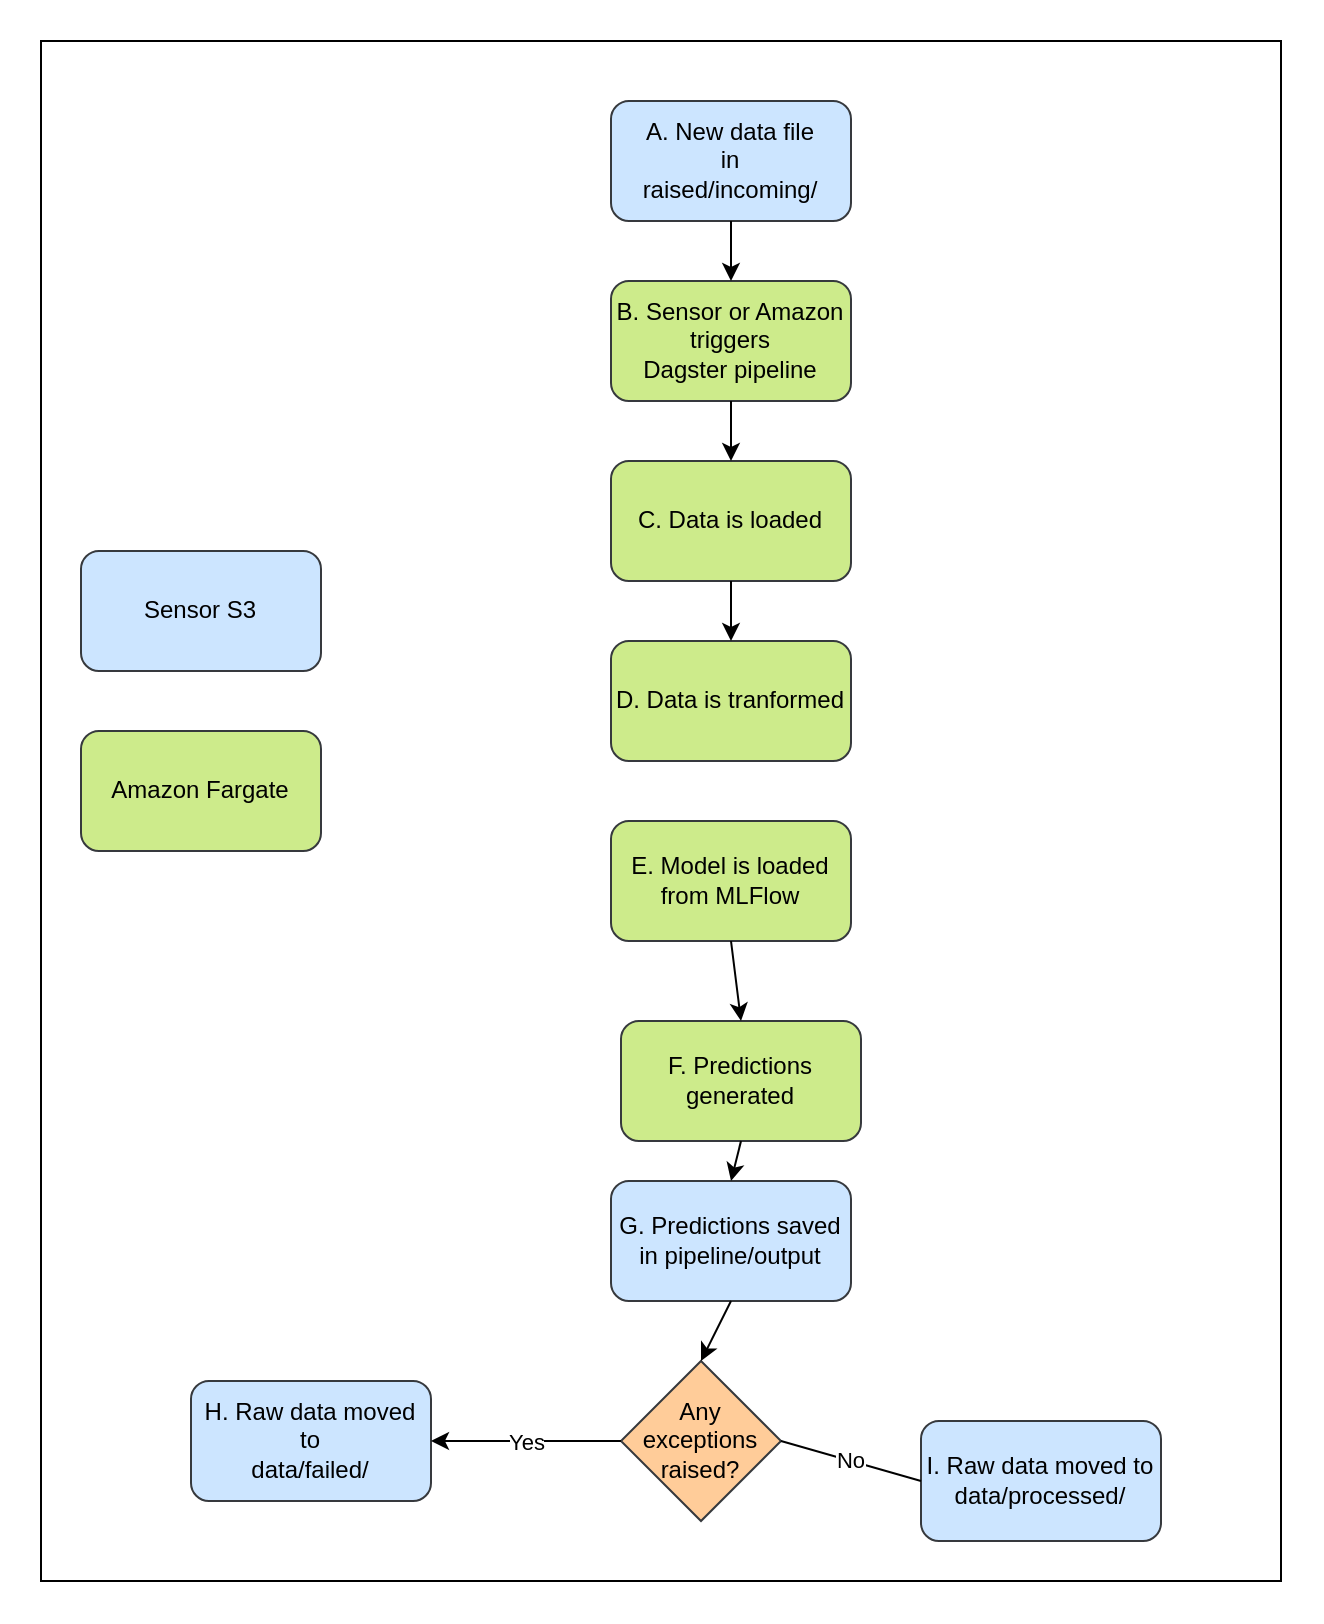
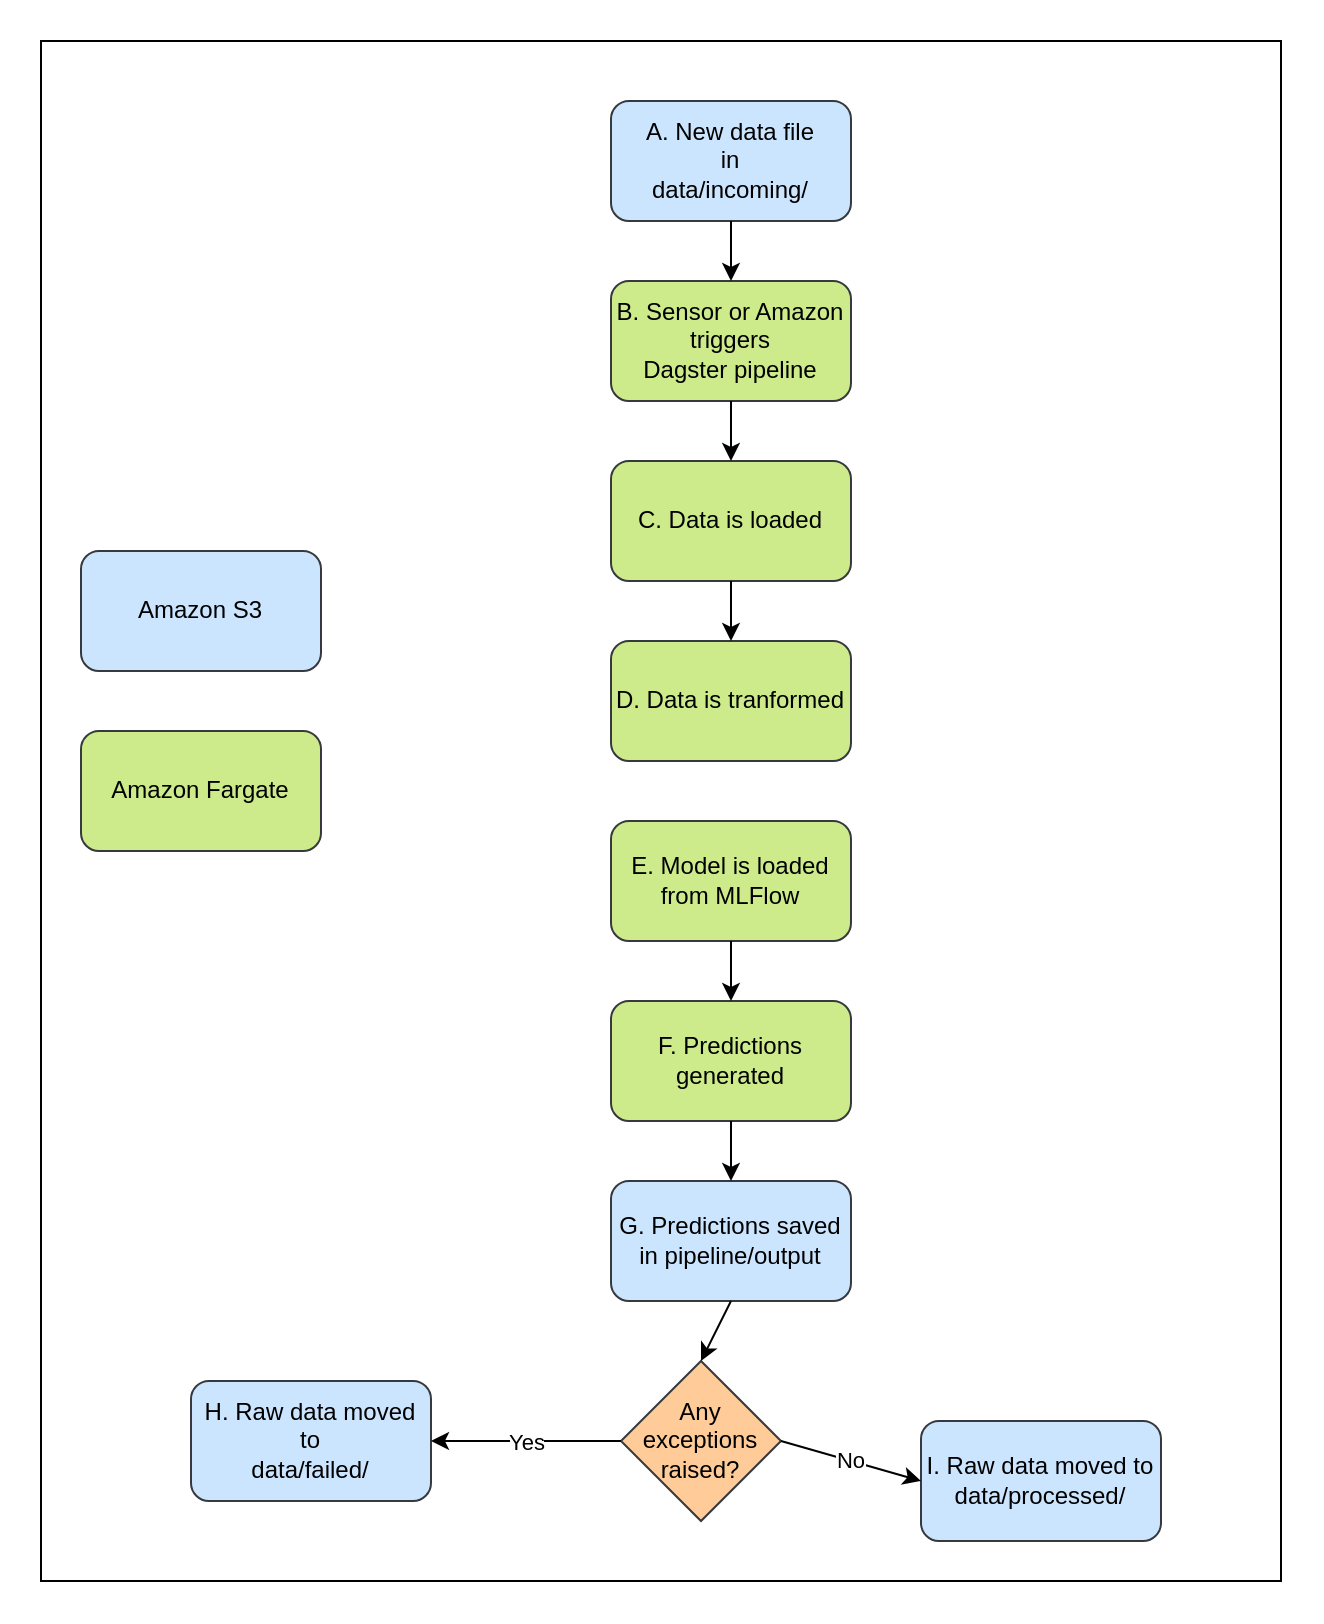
(731, 161) -> (731, 161)
(201, 611) -> (201, 611)
(741, 1081) -> (731, 1061)
(911, 1478) -> (906, 1477)
